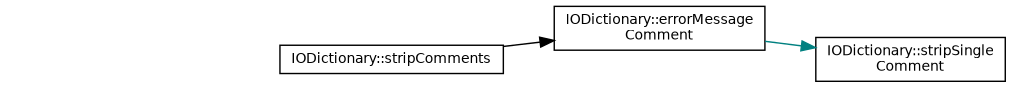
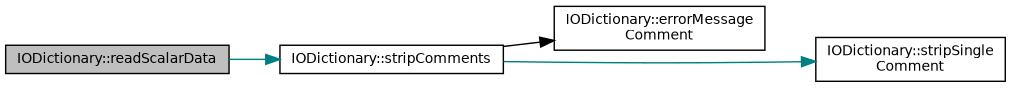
(783, 44) -> (652, 63)
none -> (117, 59)
